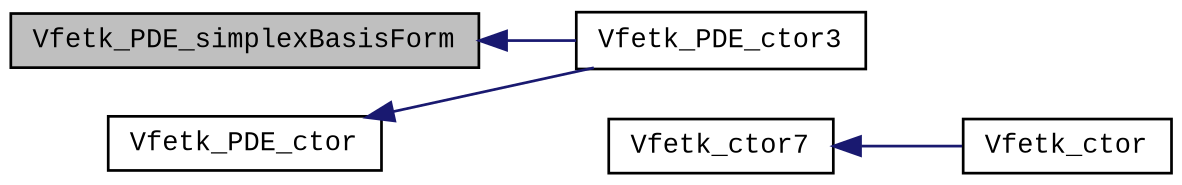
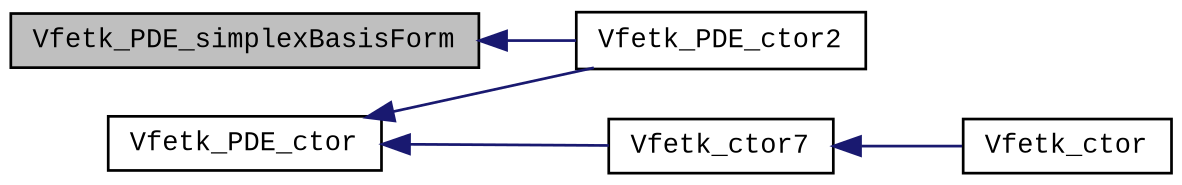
(721, 41) -> (721, 41)
none -> (509, 145)
